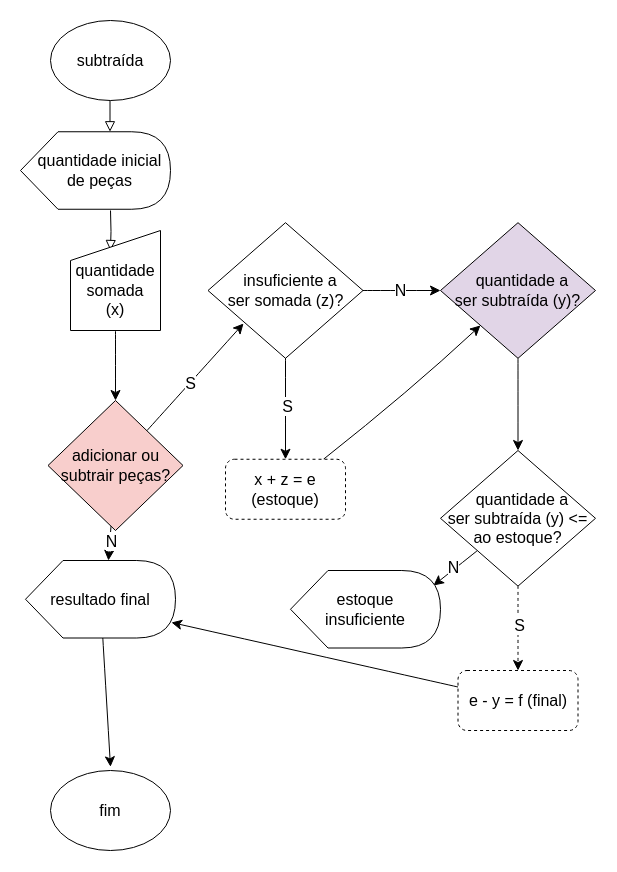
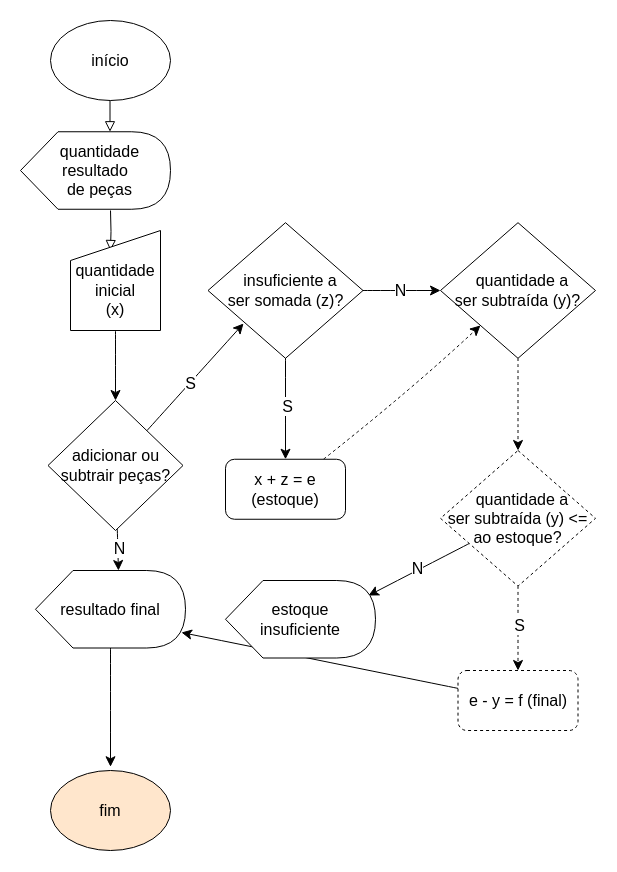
(111, 61) -> (111, 61)
(96, 171) -> (96, 171)
(116, 281) -> (116, 281)
(518, 290) -> (518, 290)
(400, 397) -> (400, 397)
(518, 402) -> (518, 402)
(116, 466) -> (116, 466)
(286, 489) -> (286, 489)
(518, 518) -> (518, 518)
(101, 599) -> (111, 609)
(366, 609) -> (301, 619)
(111, 811) -> (111, 811)
